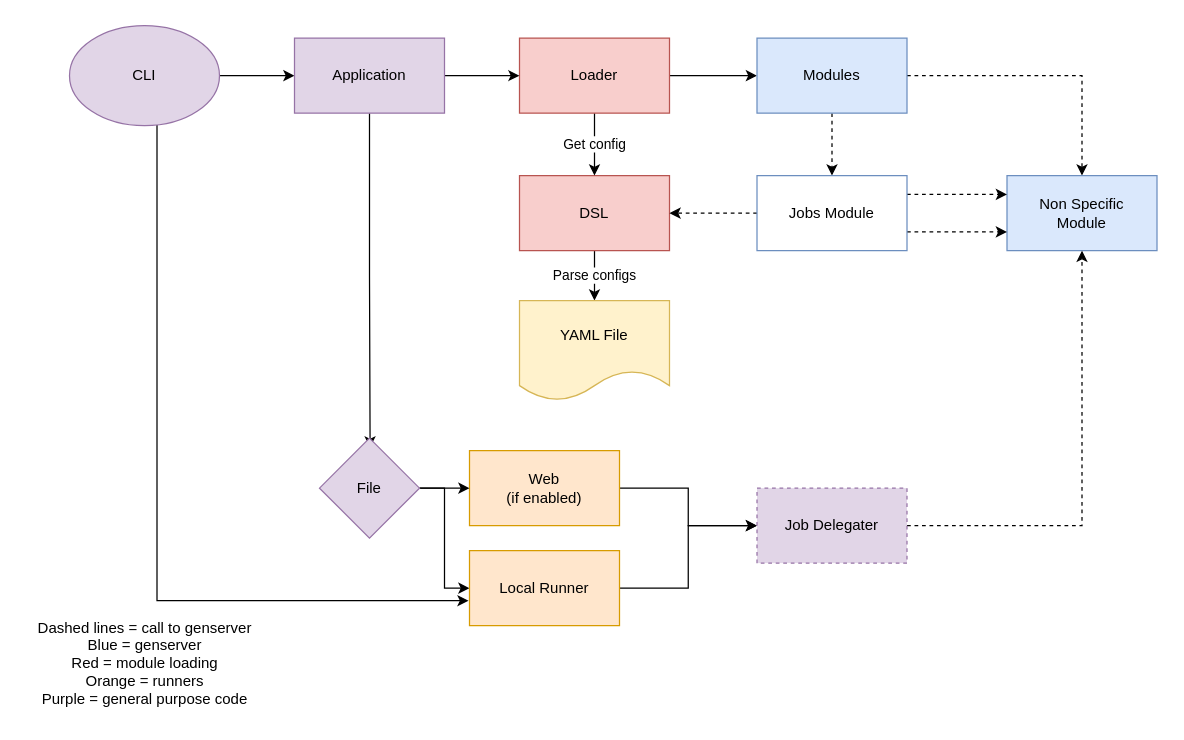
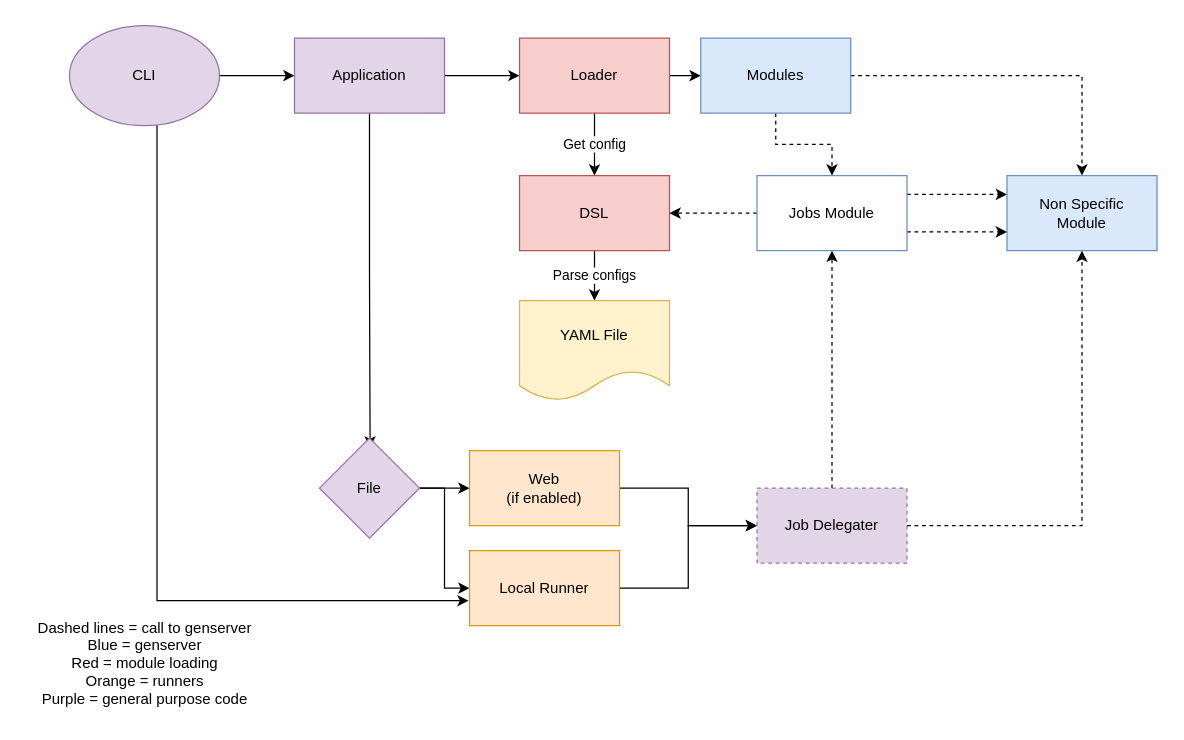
(832, 76) -> (776, 76)
none -> (832, 374)
